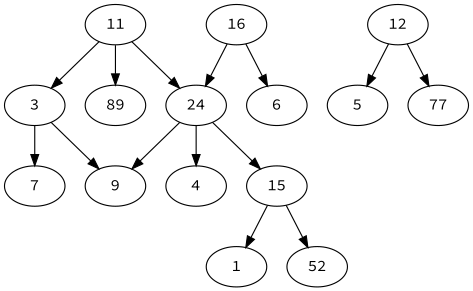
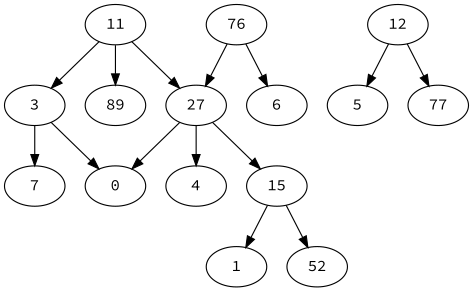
(236, 25) -> (236, 25)
(196, 105) -> (196, 105)
(115, 186) -> (115, 186)
